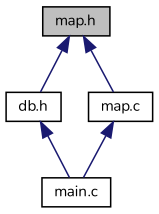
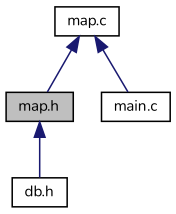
(102, 71) -> (59, 71)
(59, 157) -> none
